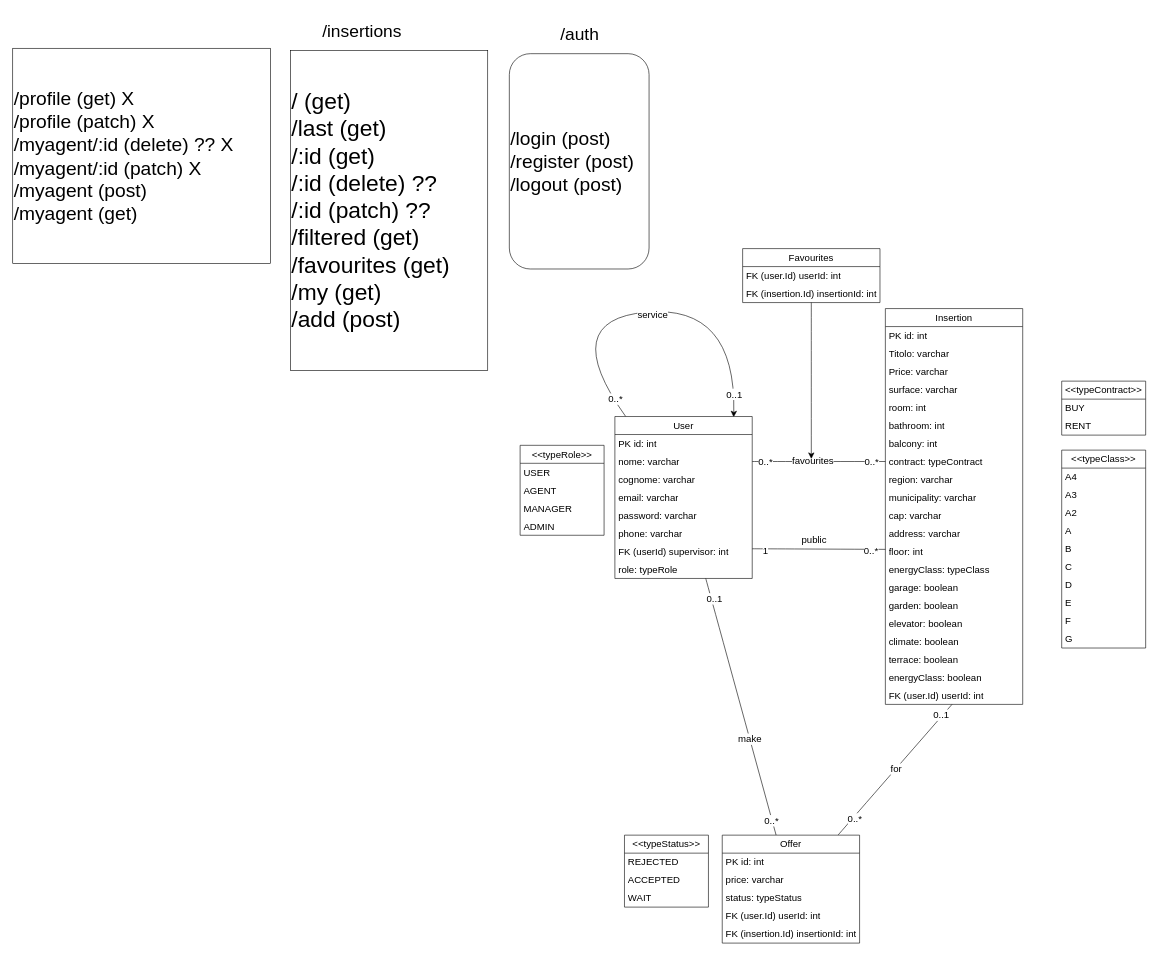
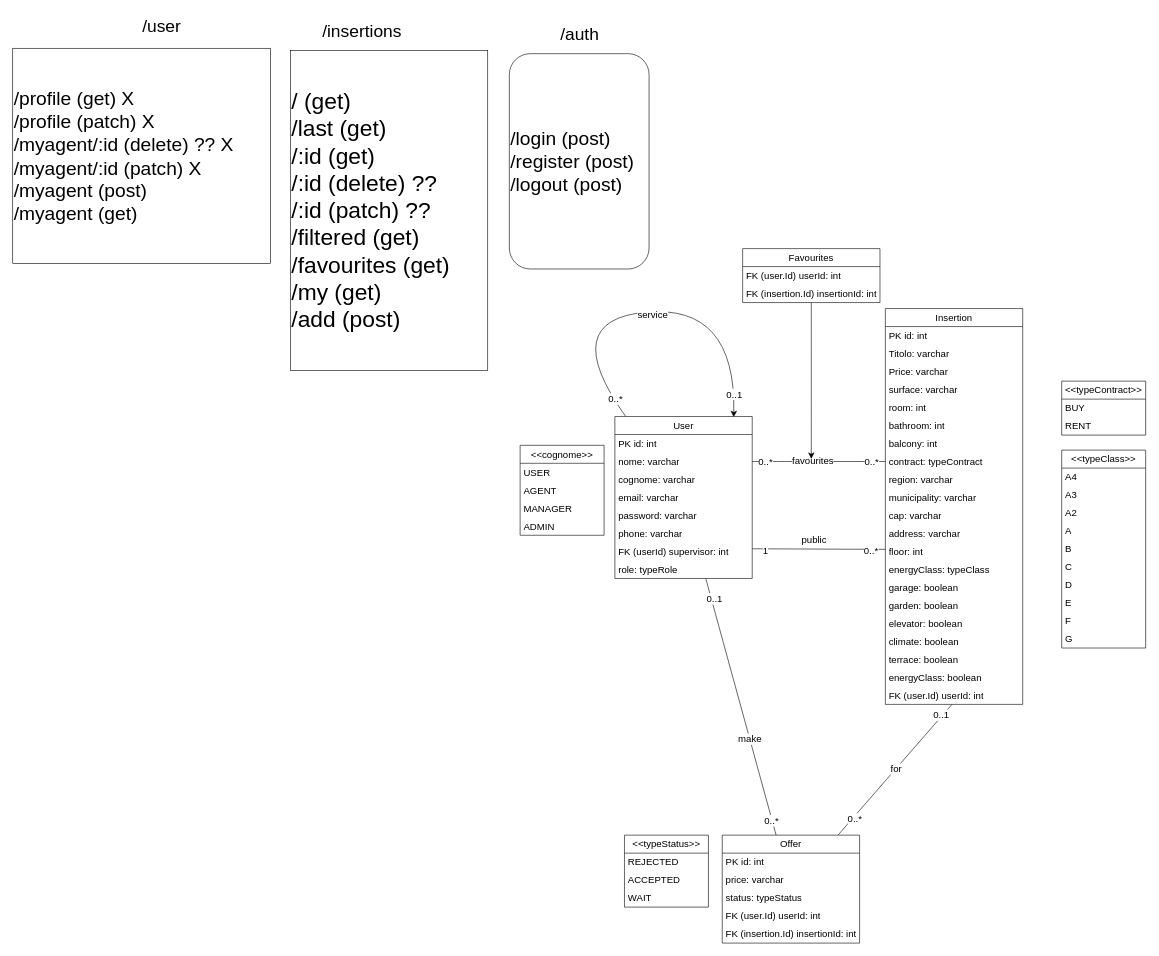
none -> (161, 26)
(562, 455) -> (562, 455)
